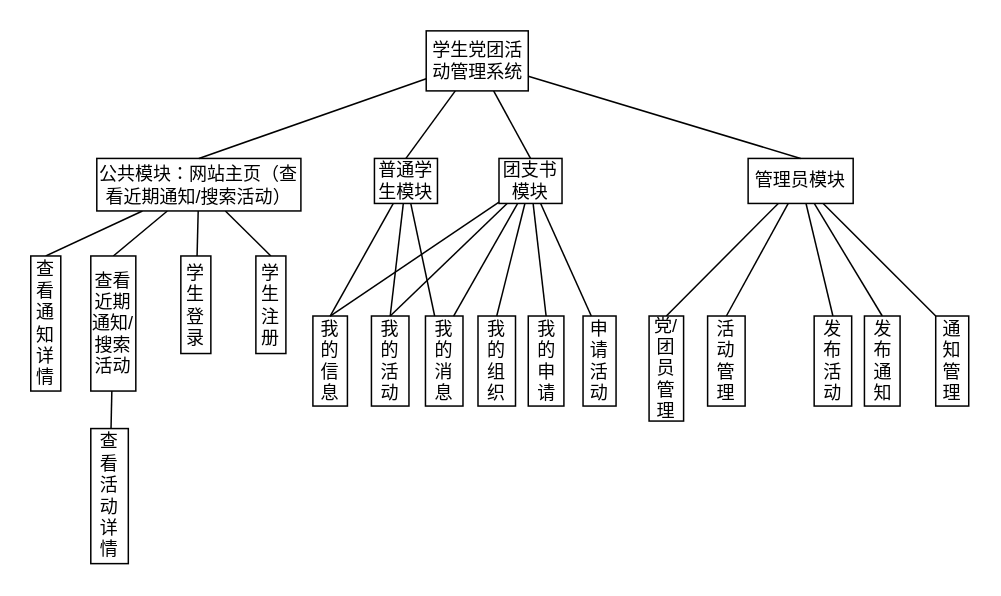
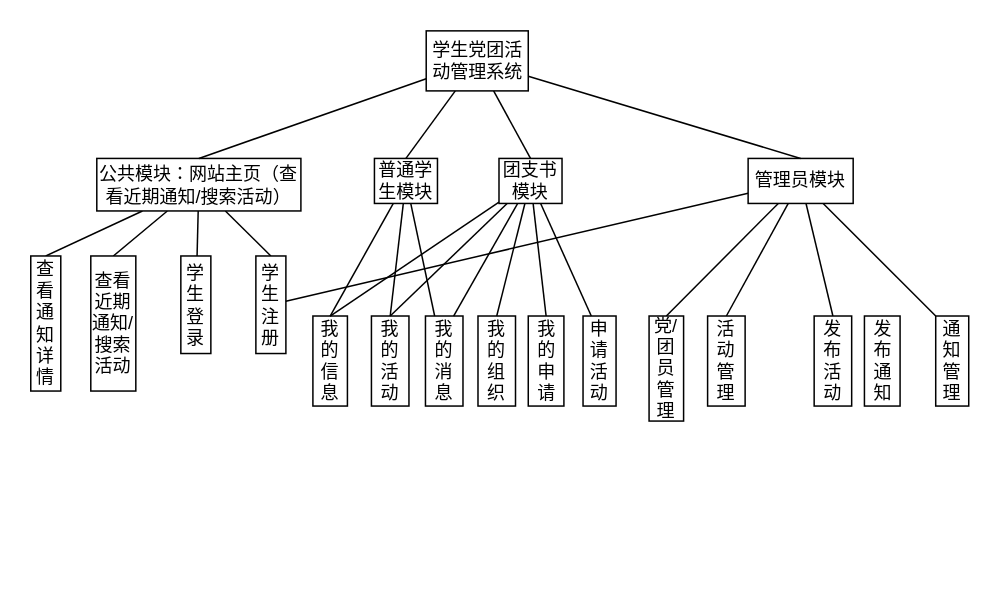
(848, 259) -> (568, 235)
(111, 409) -> none
(110, 496) -> none
